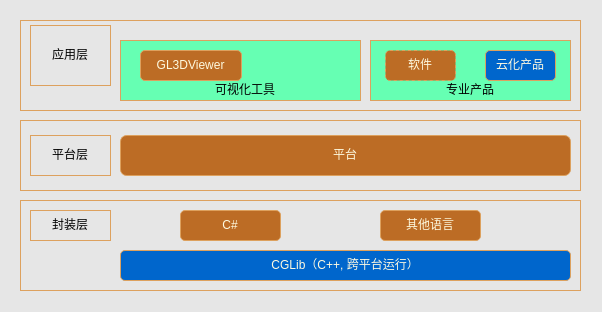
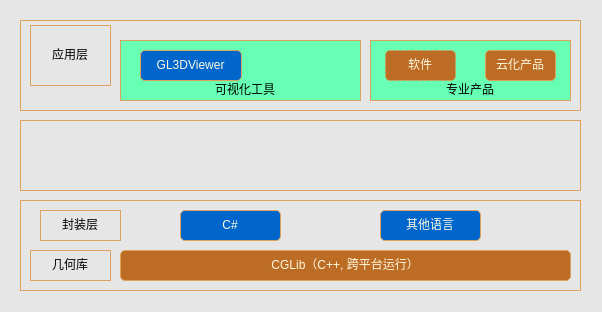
(191, 66) -> (191, 66)
(521, 66) -> (521, 66)
(71, 156) -> none
(346, 156) -> none
(71, 226) -> (81, 226)
(231, 226) -> (231, 226)
(431, 226) -> (431, 226)
none -> (71, 266)
(346, 266) -> (346, 266)
